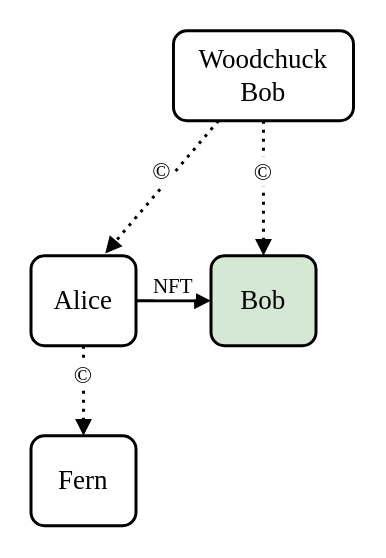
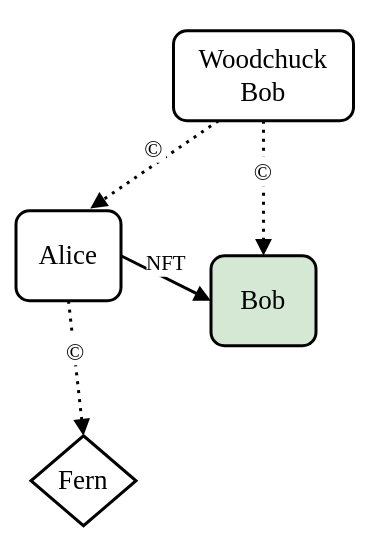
(83, 301) -> (68, 256)
(83, 481) -> (83, 481)
